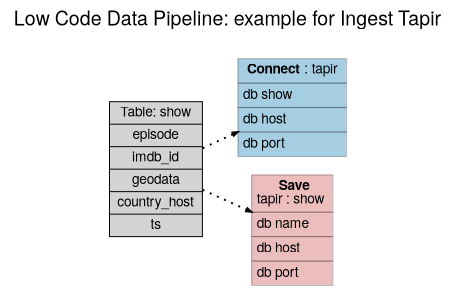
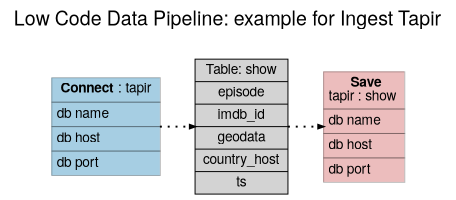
(268, 95) -> (83, 114)
(218, 141) -> (175, 127)
